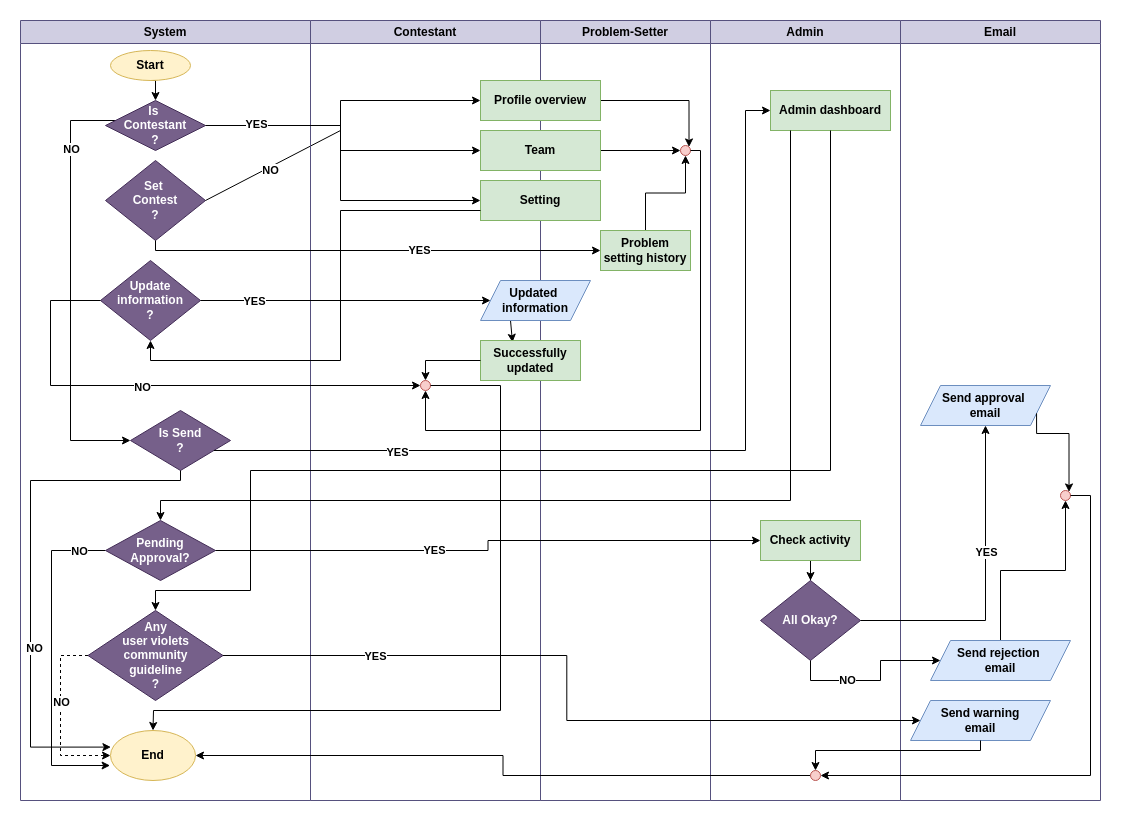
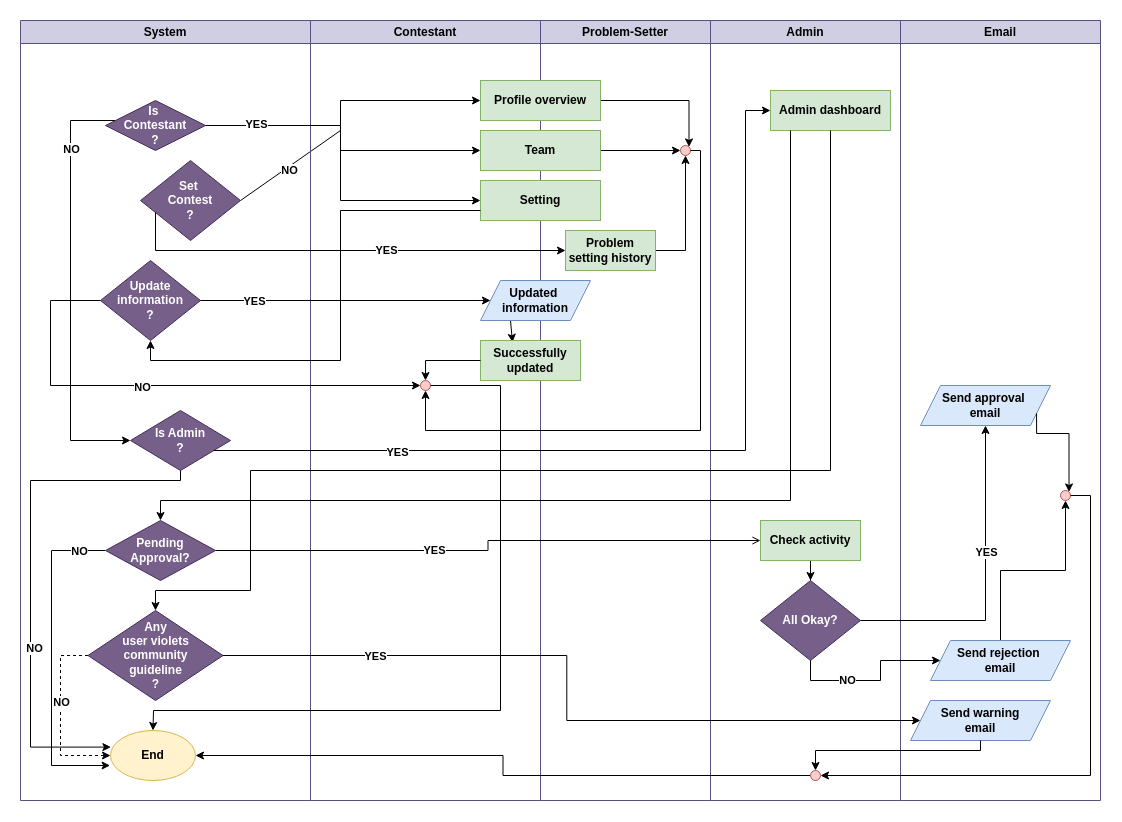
(151, 66) -> none
(156, 85) -> none
(156, 201) -> (191, 201)
(646, 251) -> (611, 251)
(181, 441) -> (181, 441)
(752, 541) -> (754, 541)
